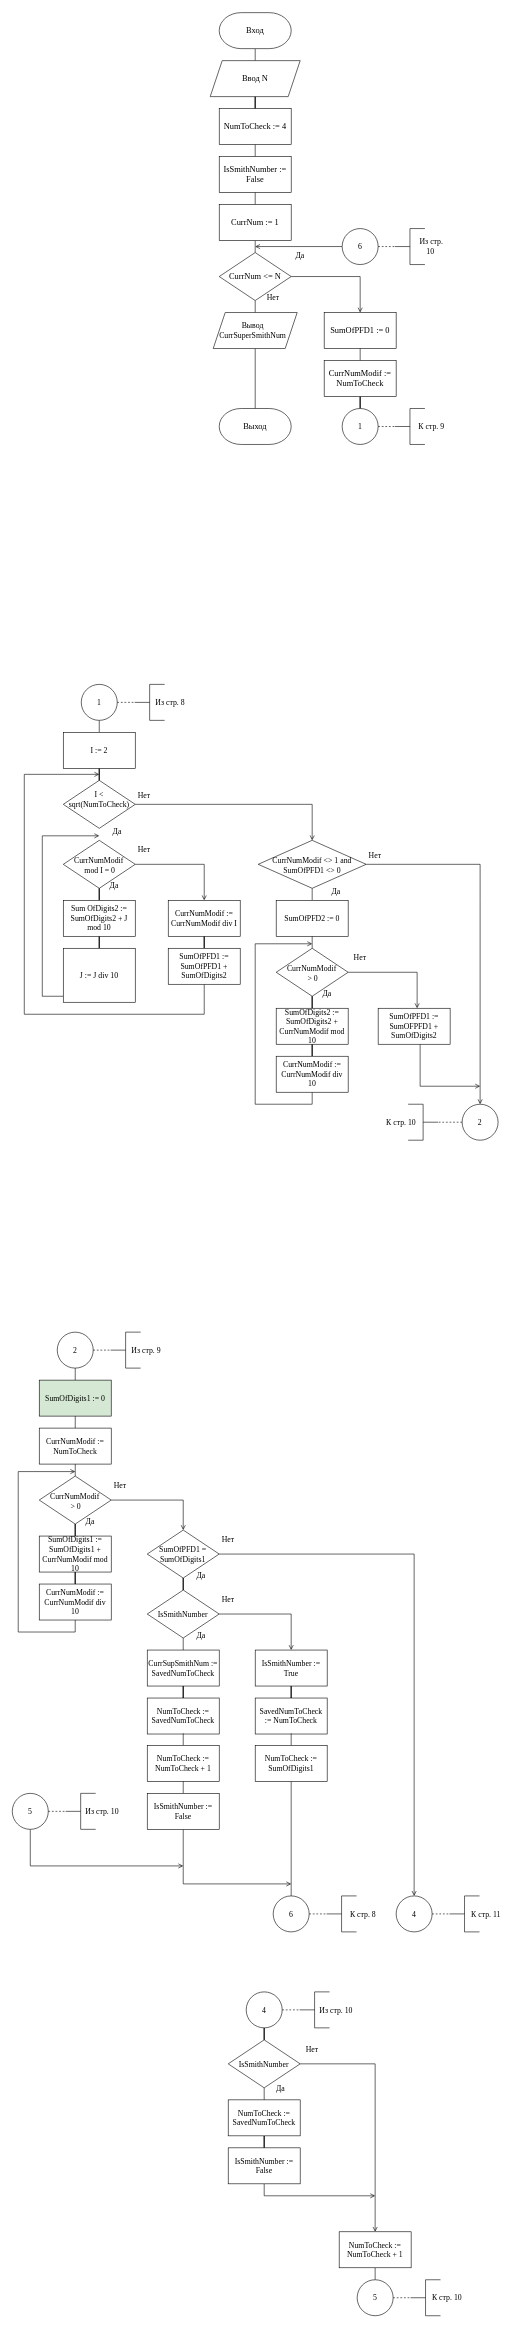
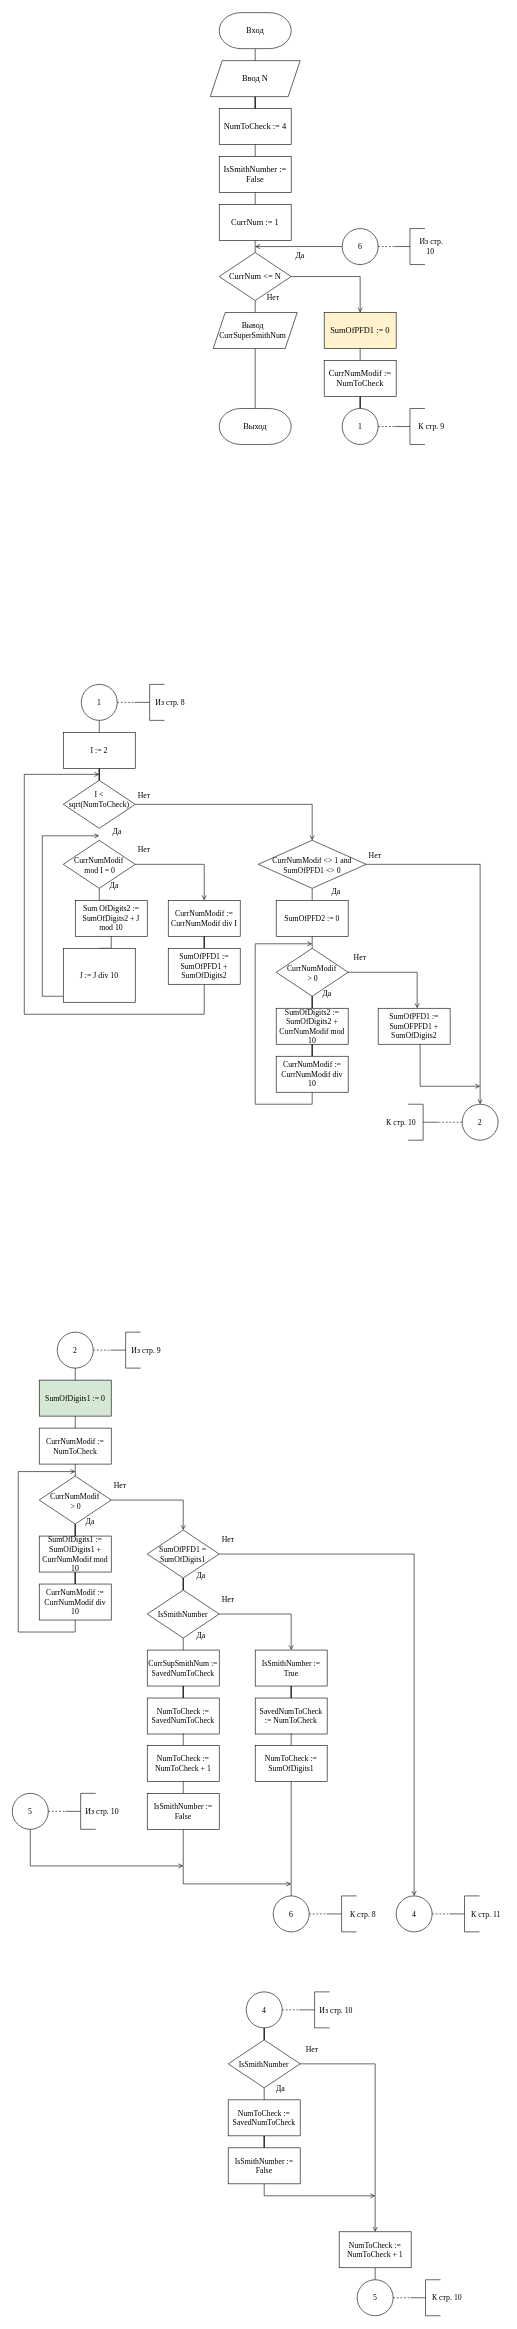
(360, 330) -> (360, 330)
(99, 918) -> (111, 918)
